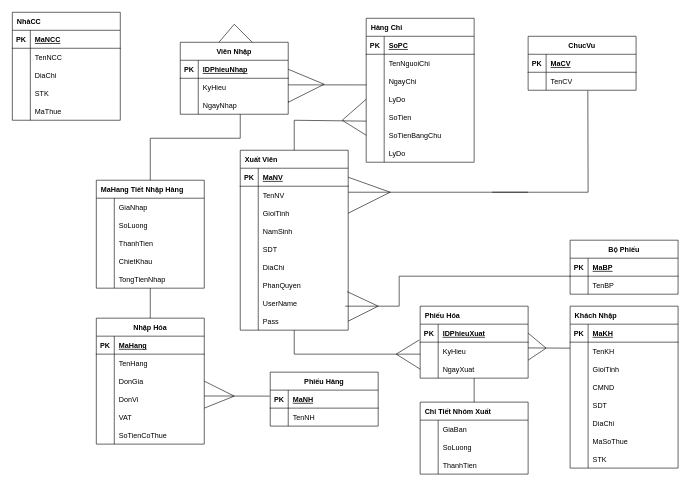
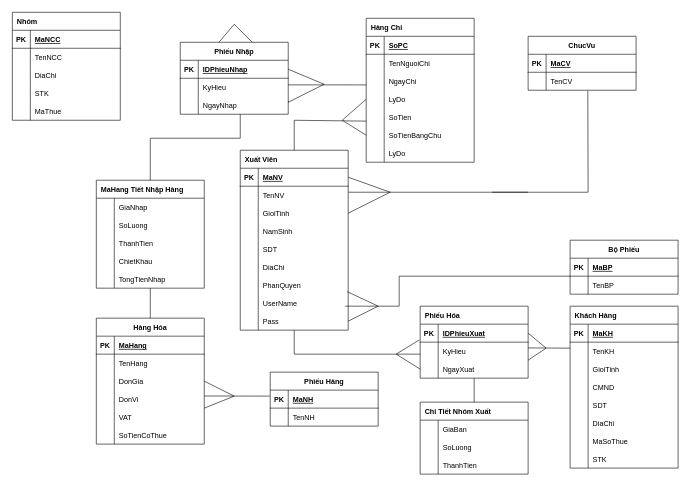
(27, 22) -> (25, 22)
(234, 52) -> (234, 52)
(594, 316) -> (594, 316)
(150, 328) -> (150, 328)
